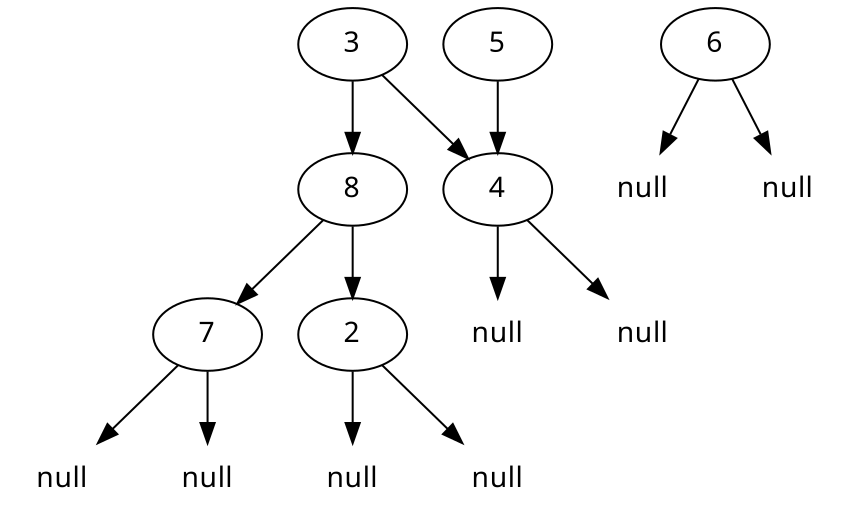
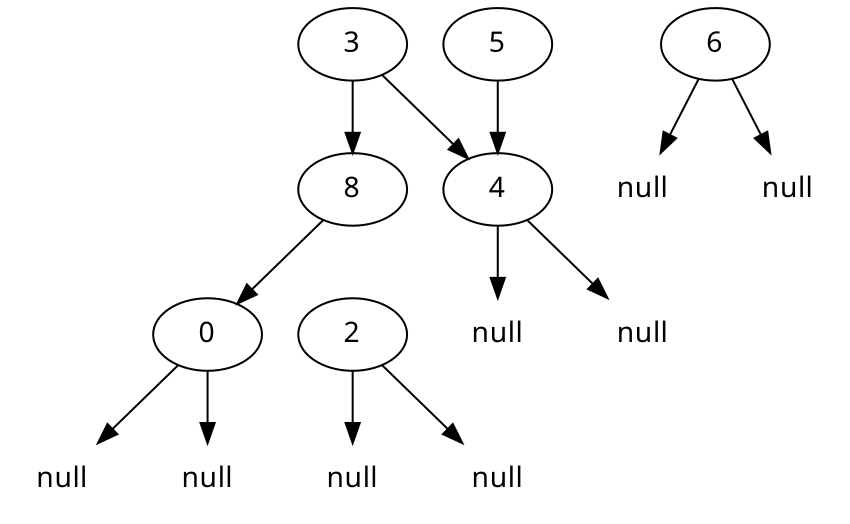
(353, 252) -> none
(208, 335) -> (208, 335)
